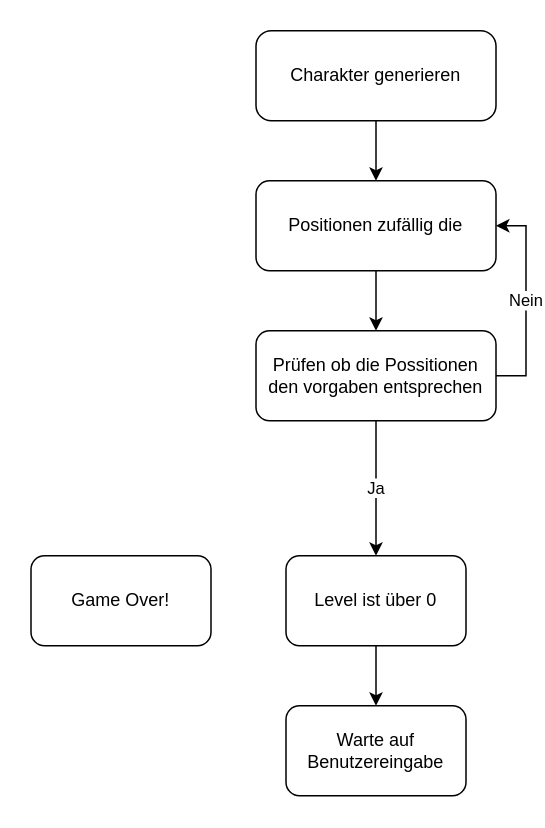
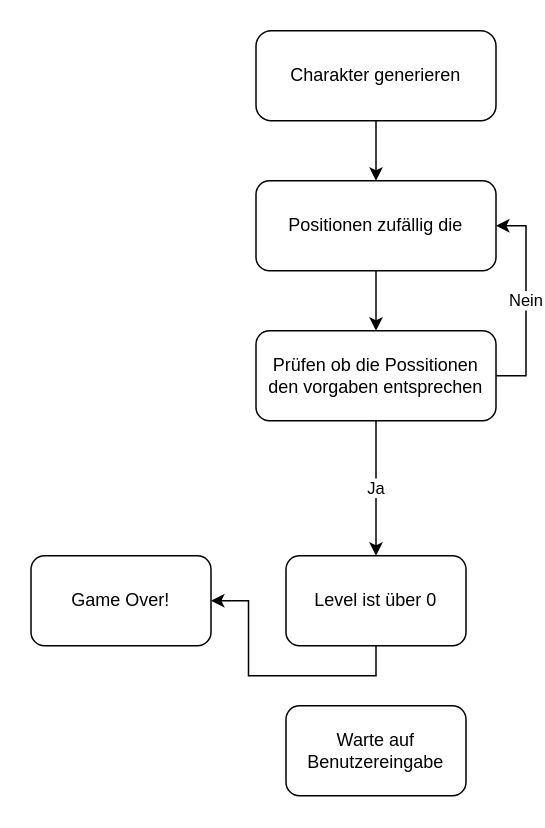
(376, 684) -> (262, 676)
